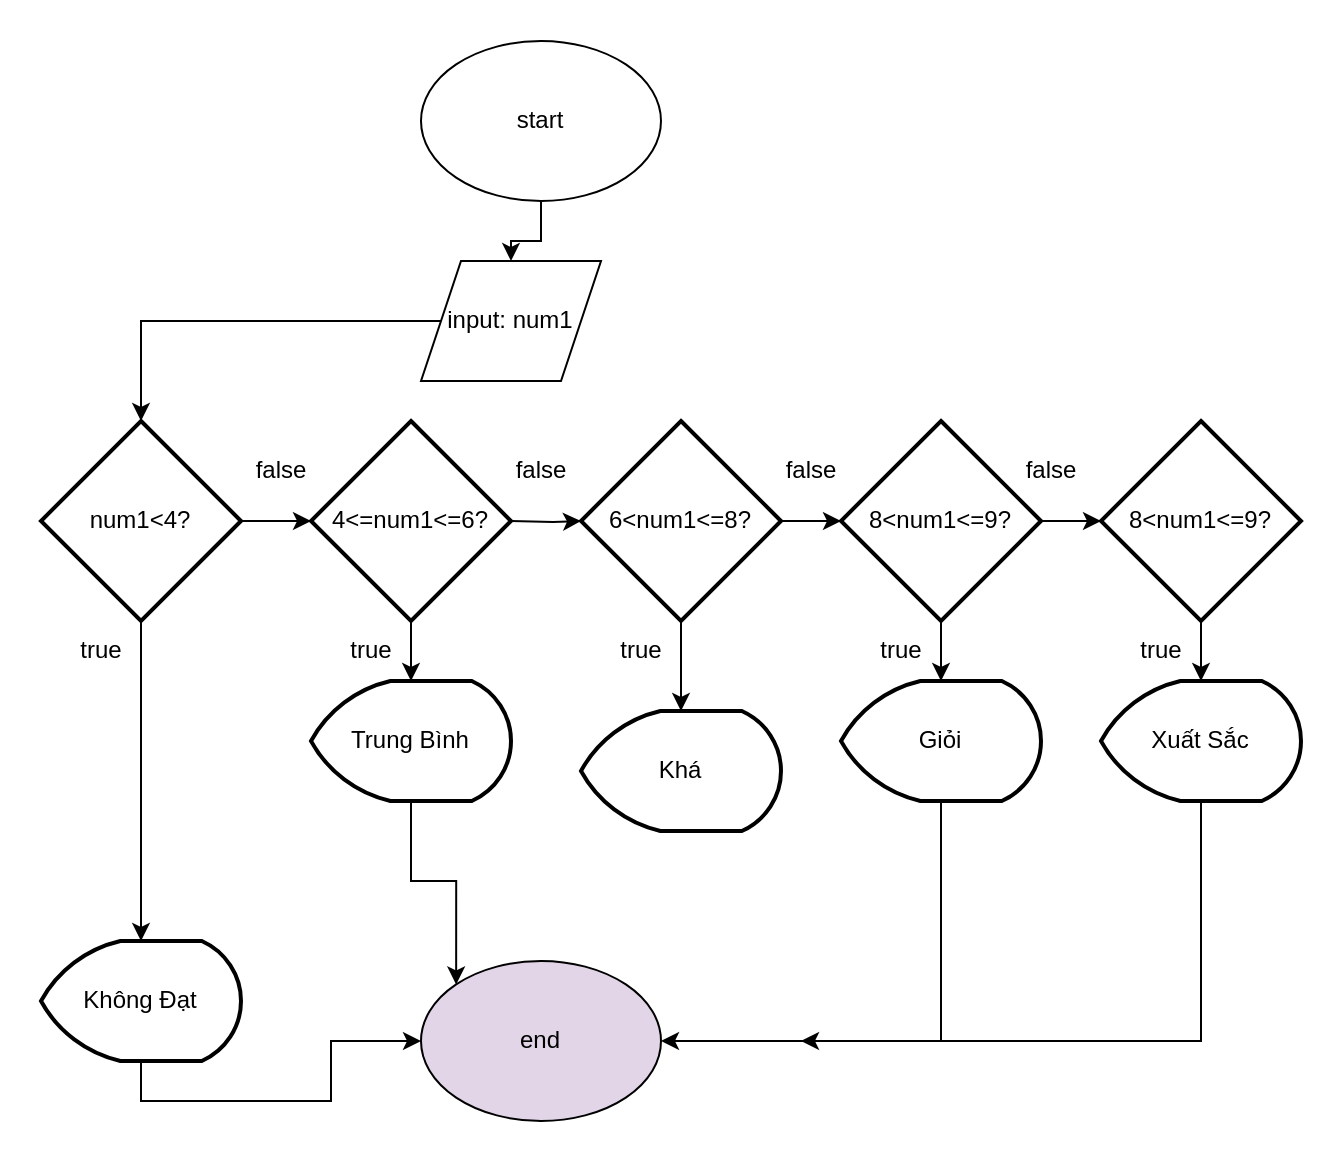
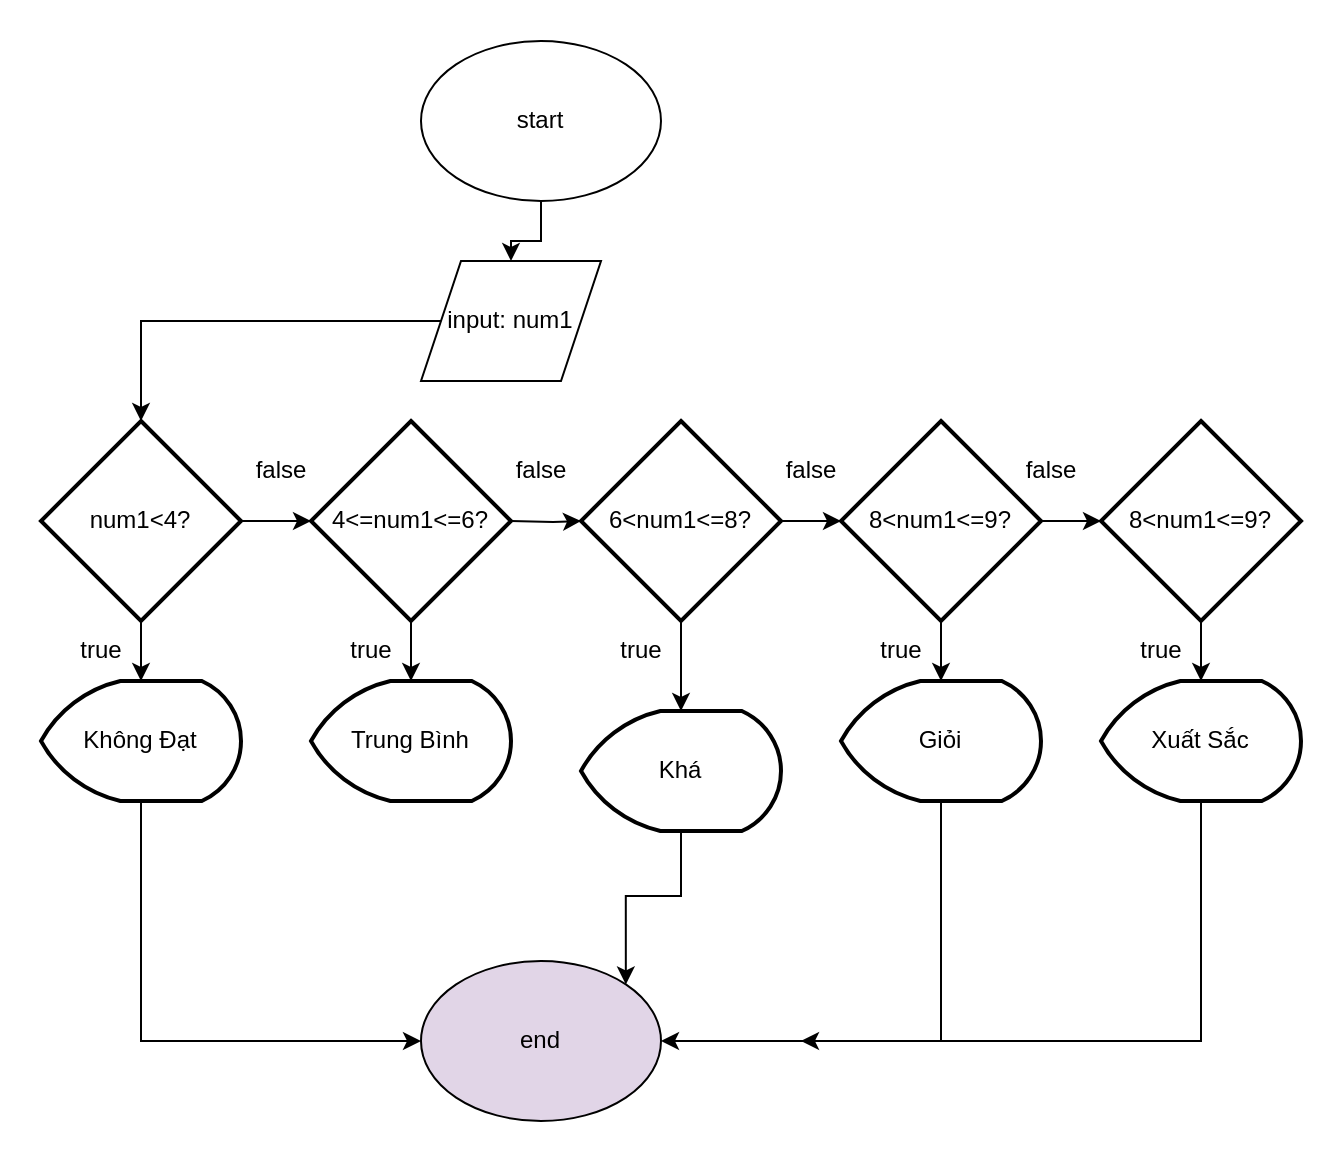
(438, 881) -> none
none -> (649, 896)
(141, 1001) -> (141, 741)
